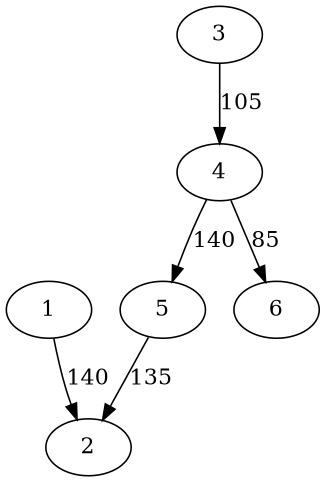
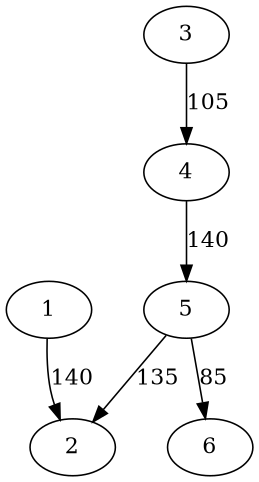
(245, 234) -> (197, 371)
